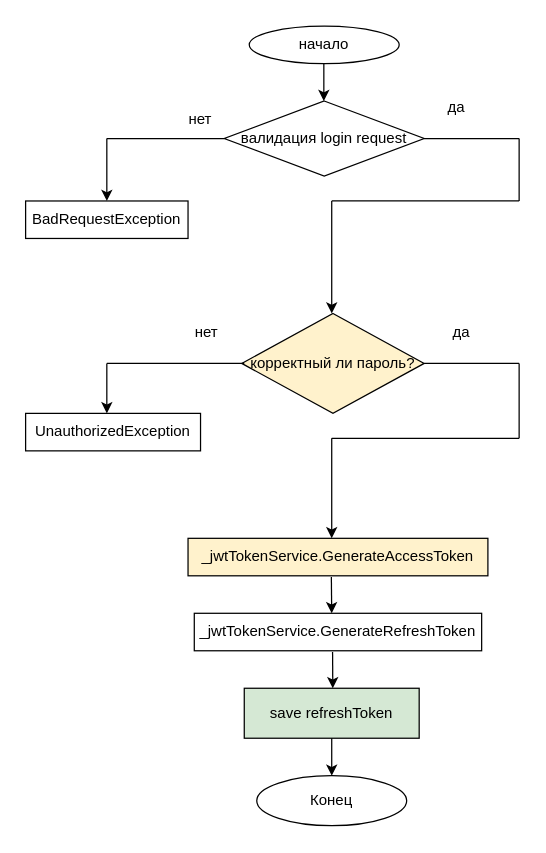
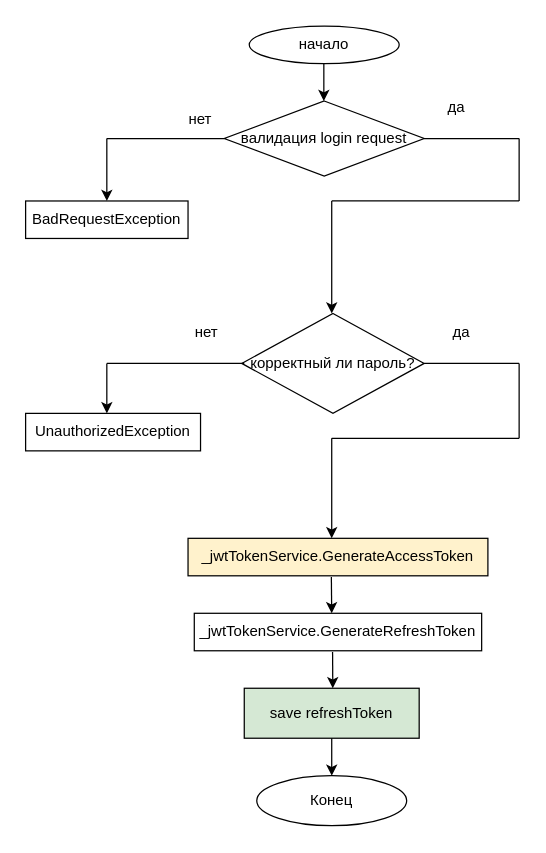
(333, 363) -> (333, 363)
